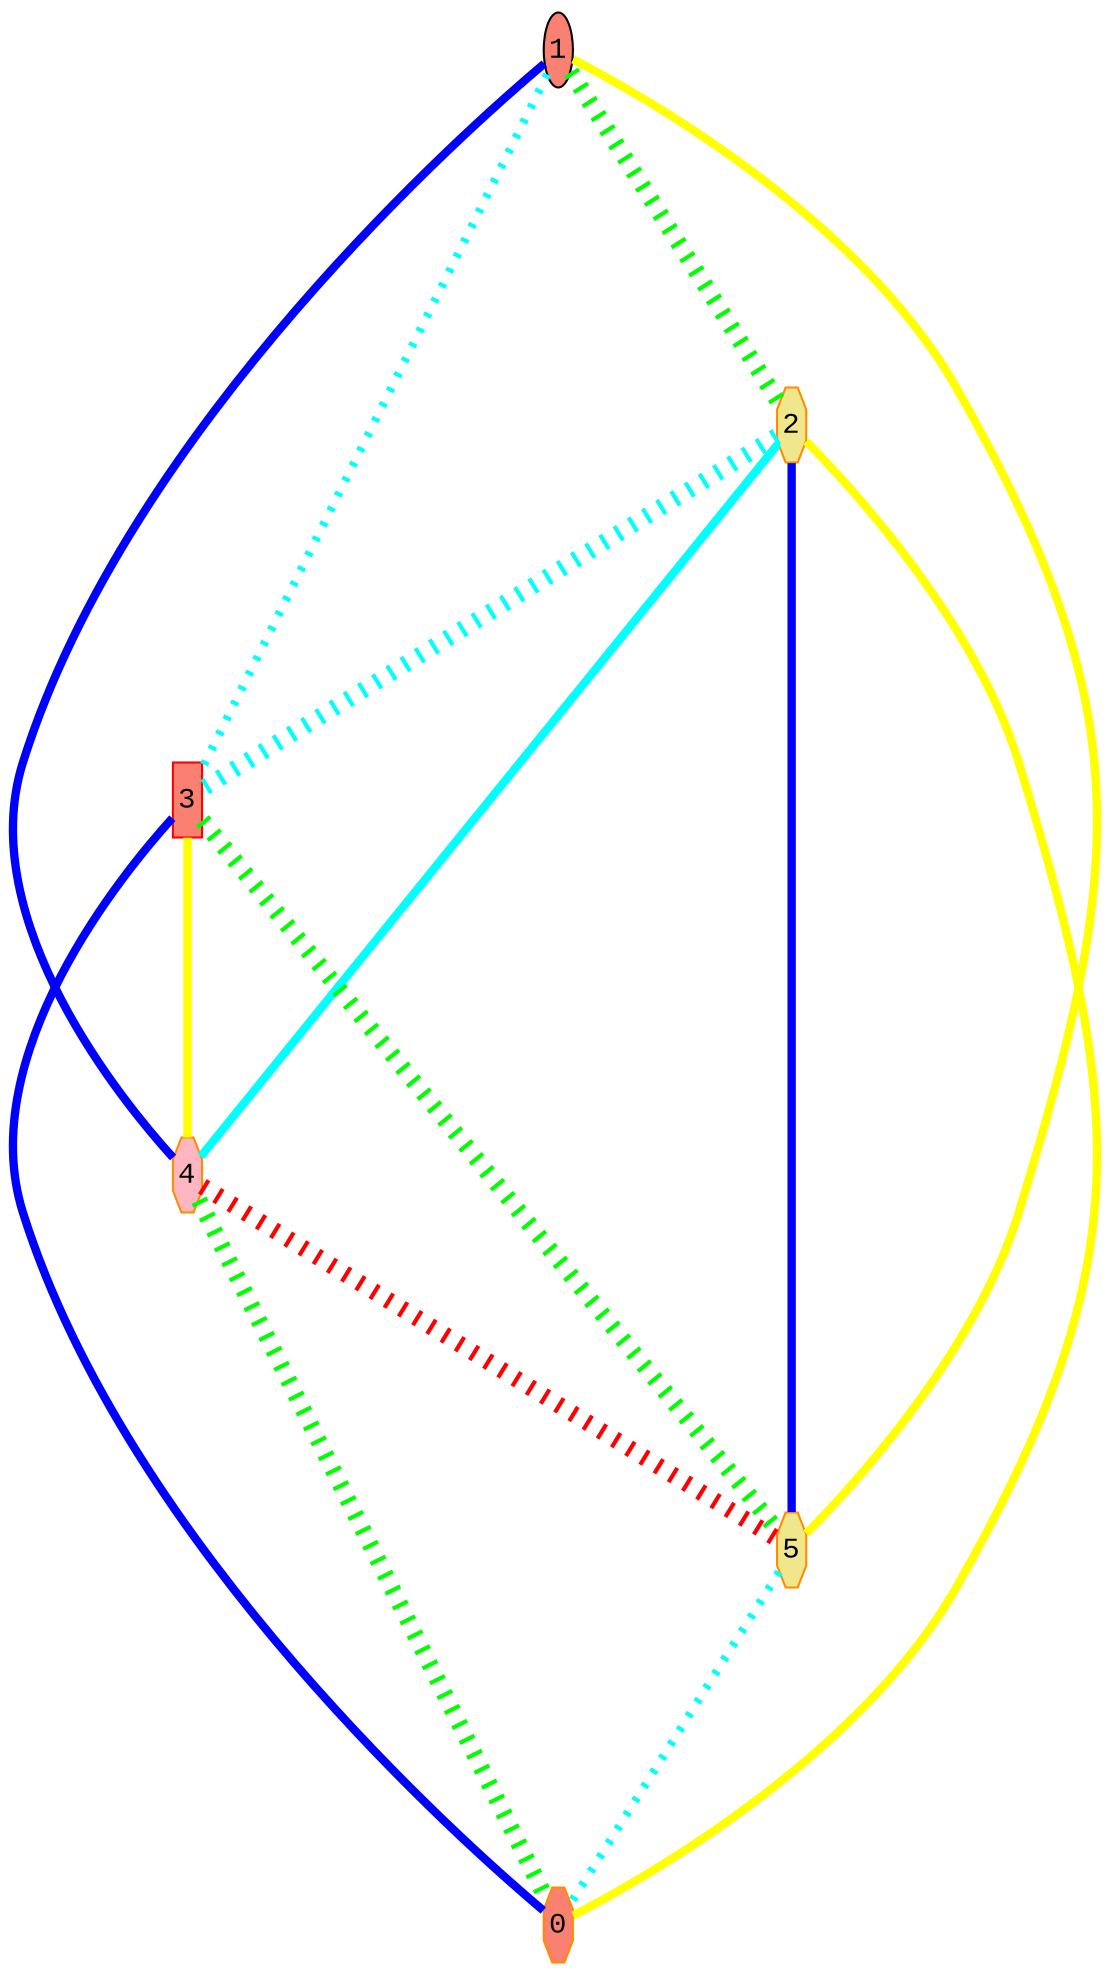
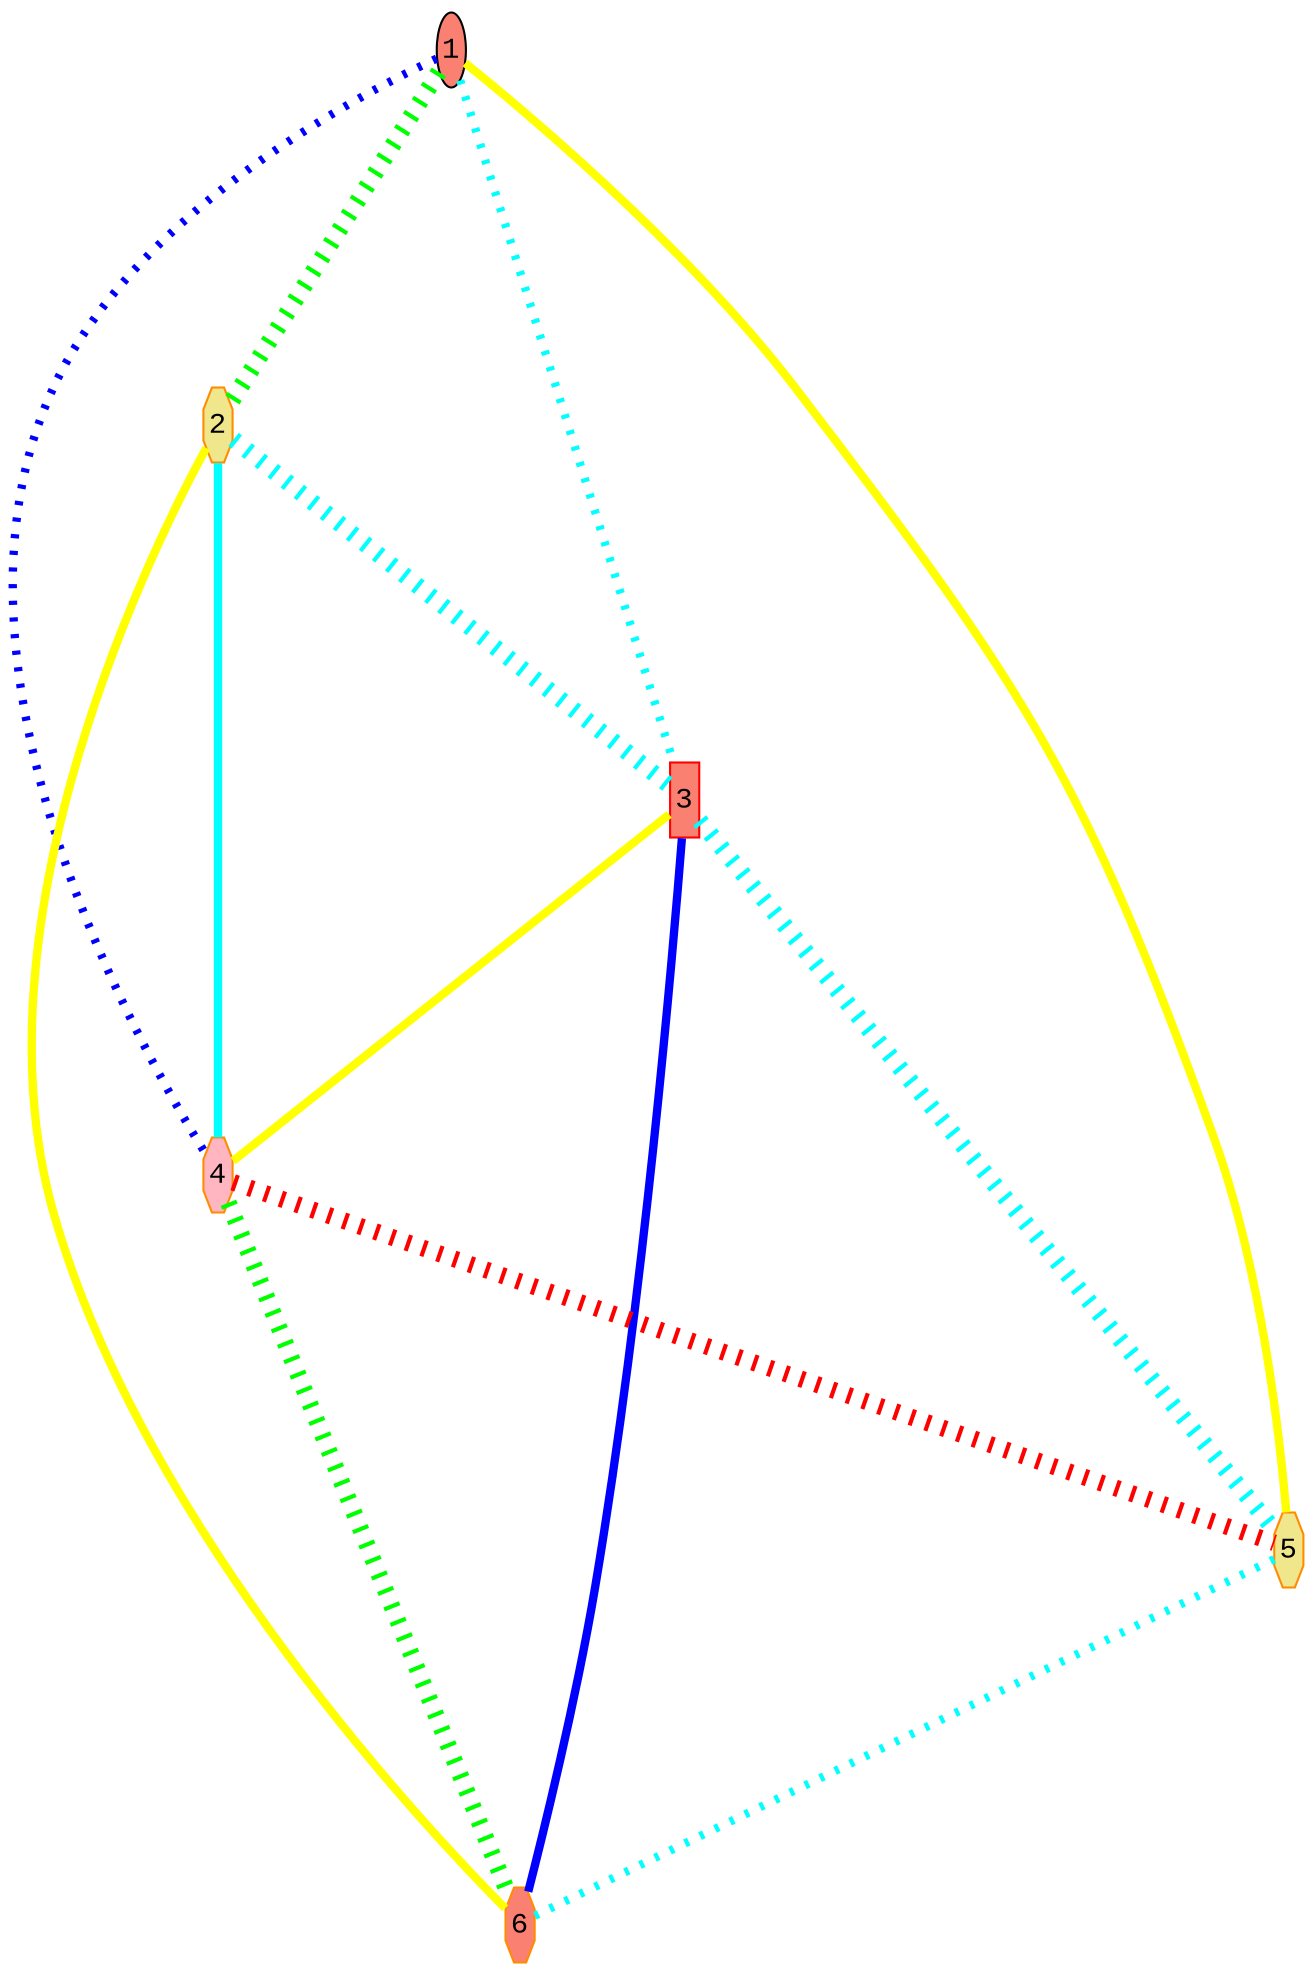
(115, 562) -> (18, 530)
(792, 988) -> none
(490, 1176) -> (987, 1176)
(558, 1925) -> (520, 1925)
